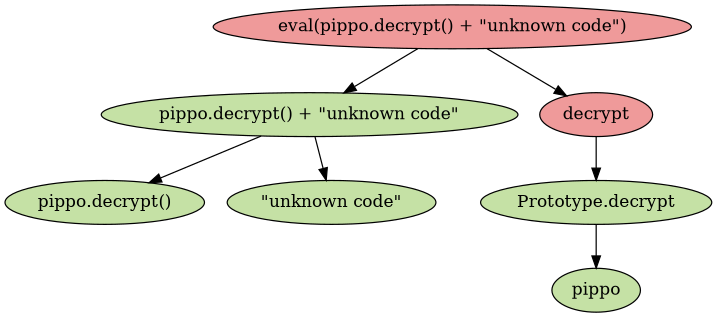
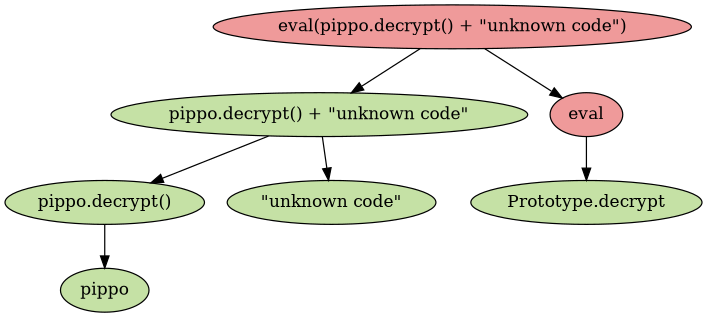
(596, 115) -> (586, 115)
(596, 240) -> (105, 240)
